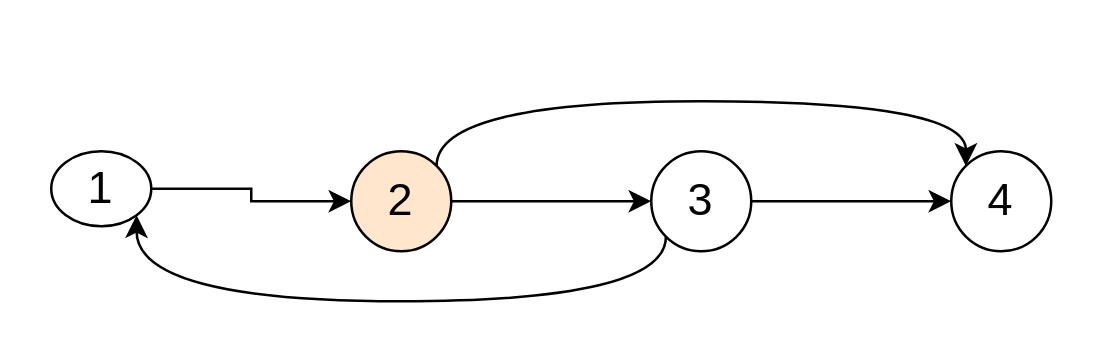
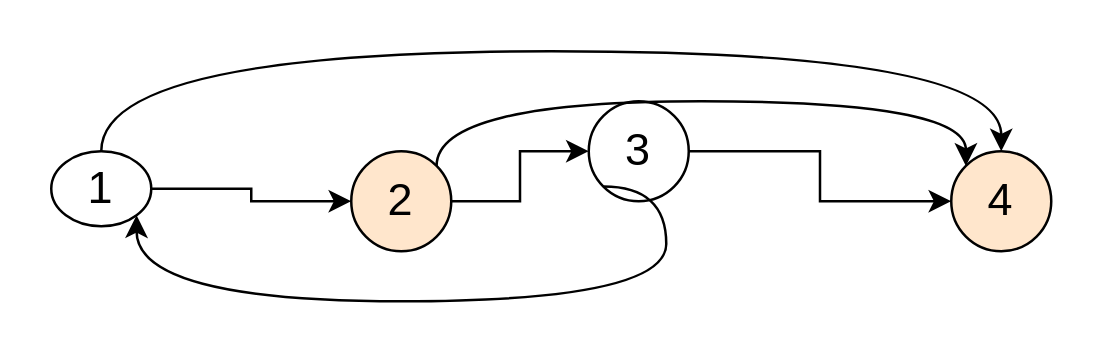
none -> (547, 51)
(701, 201) -> (639, 151)
(1001, 201) -> (1001, 201)
